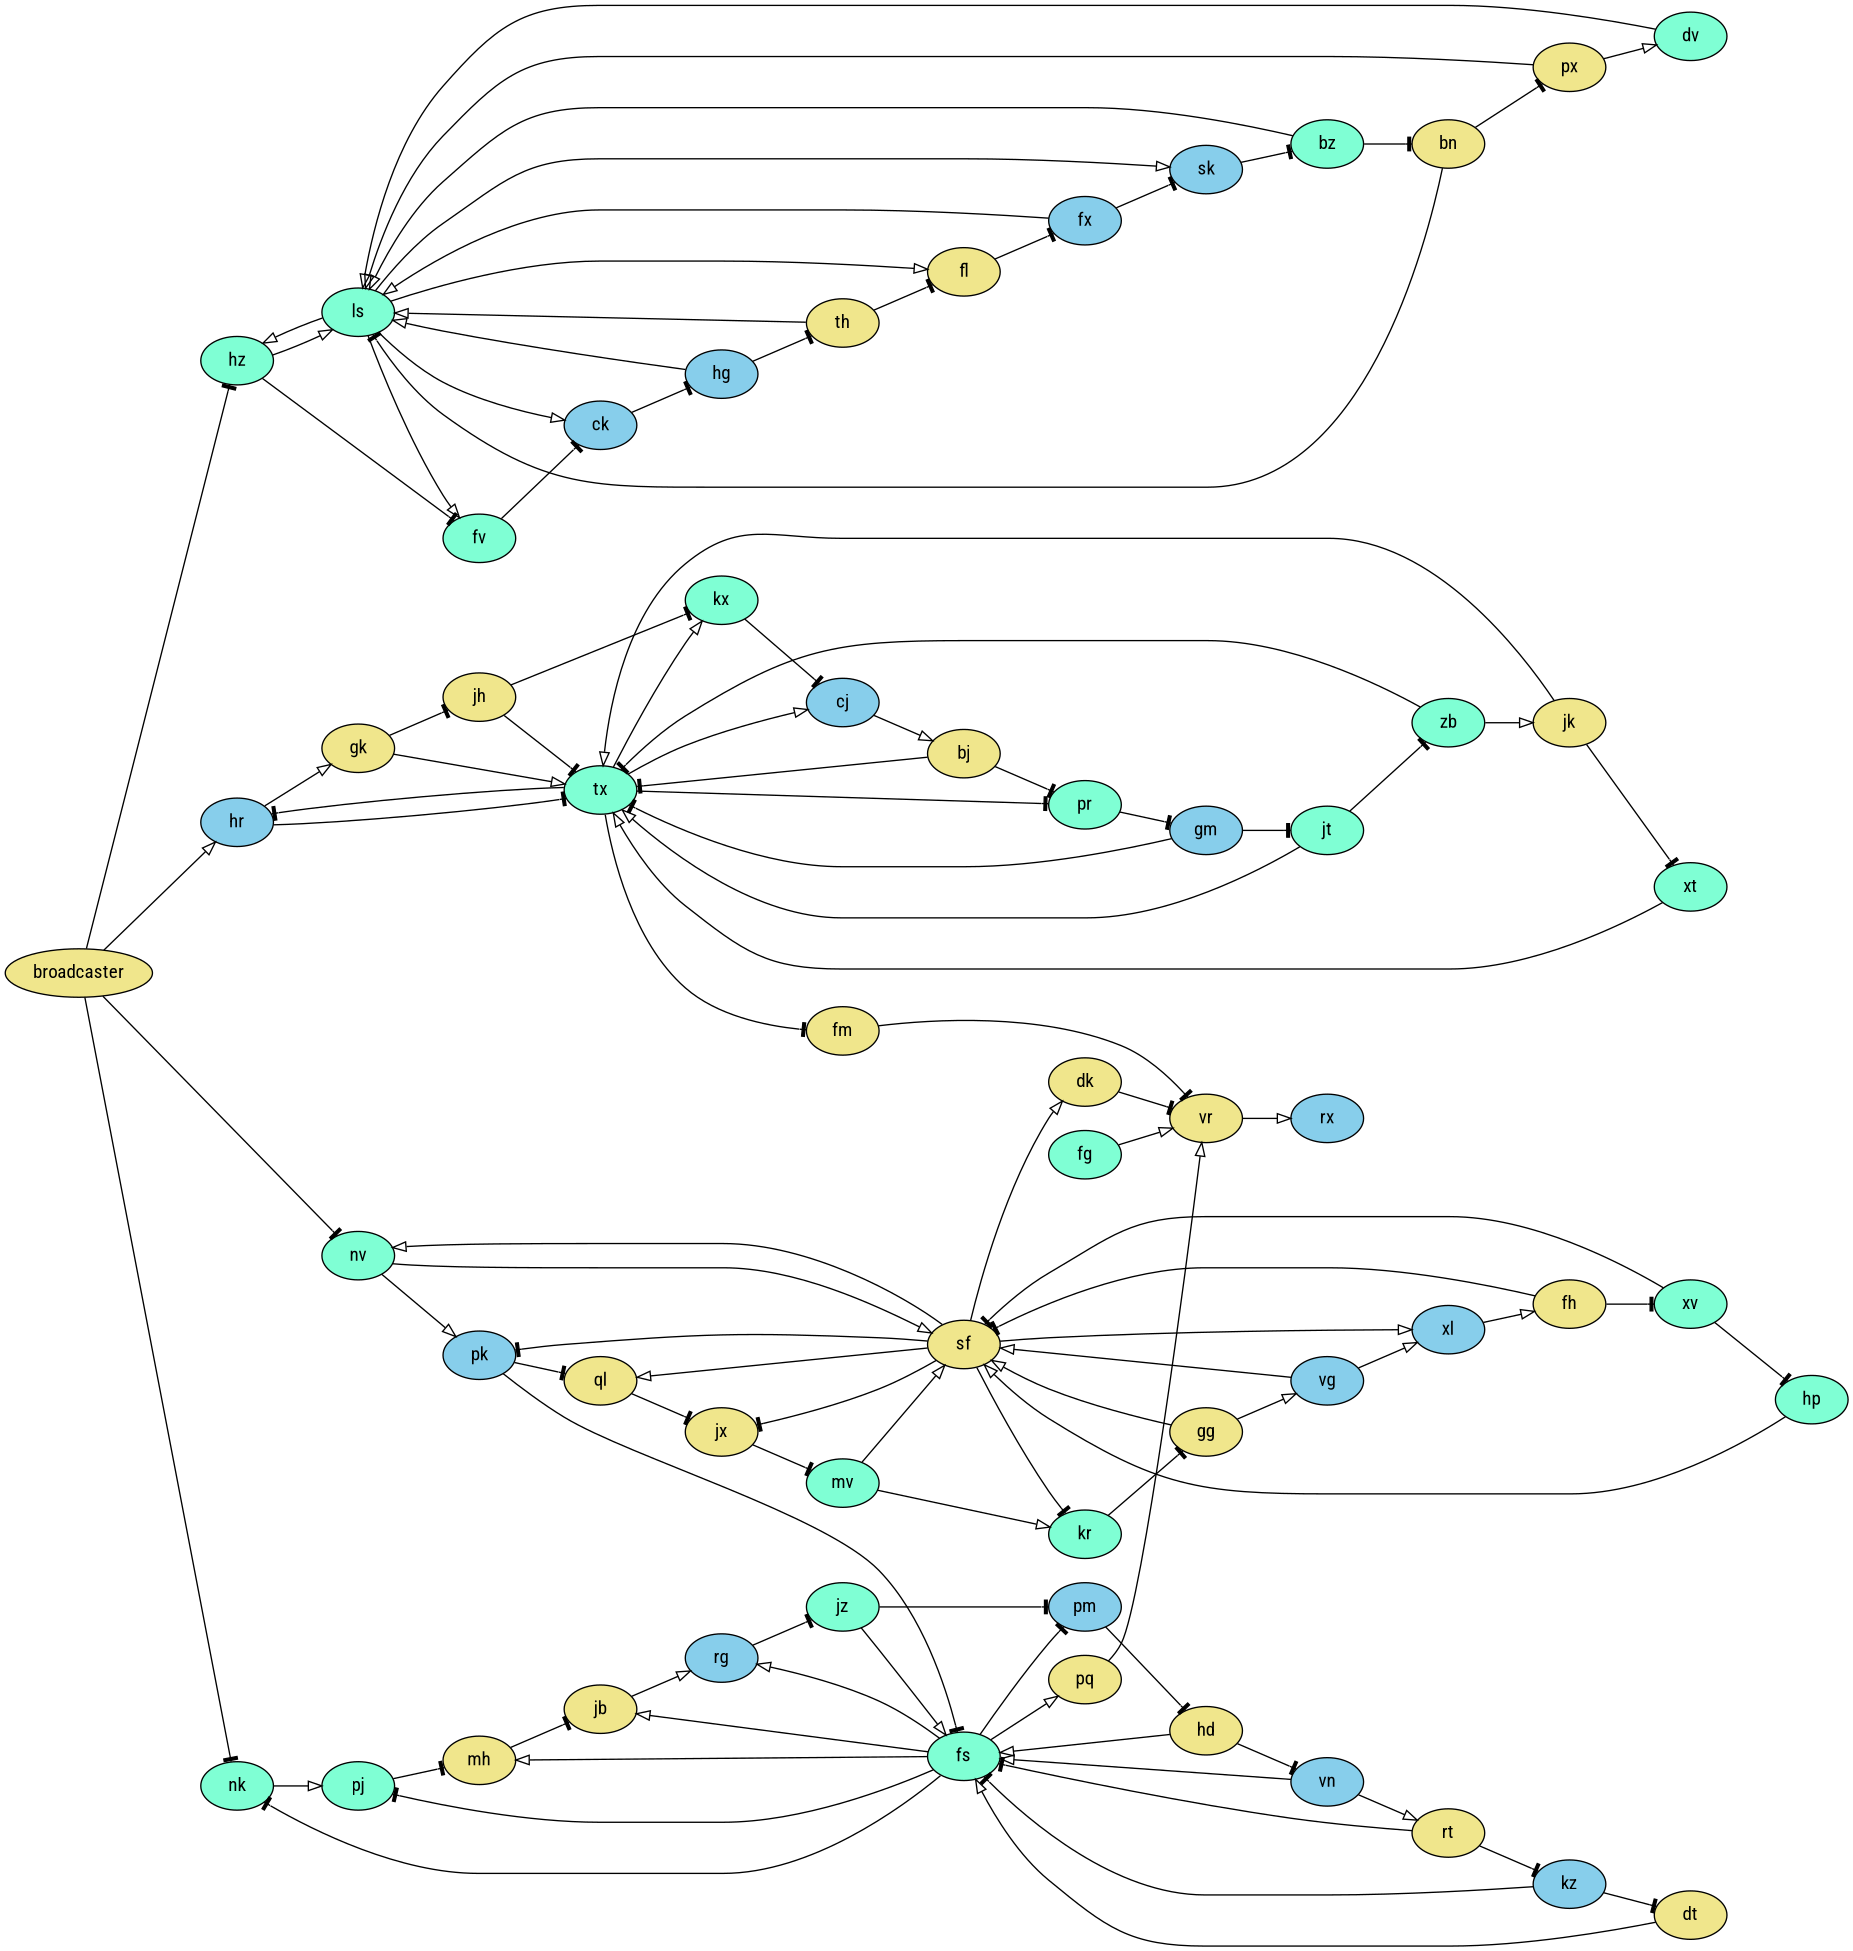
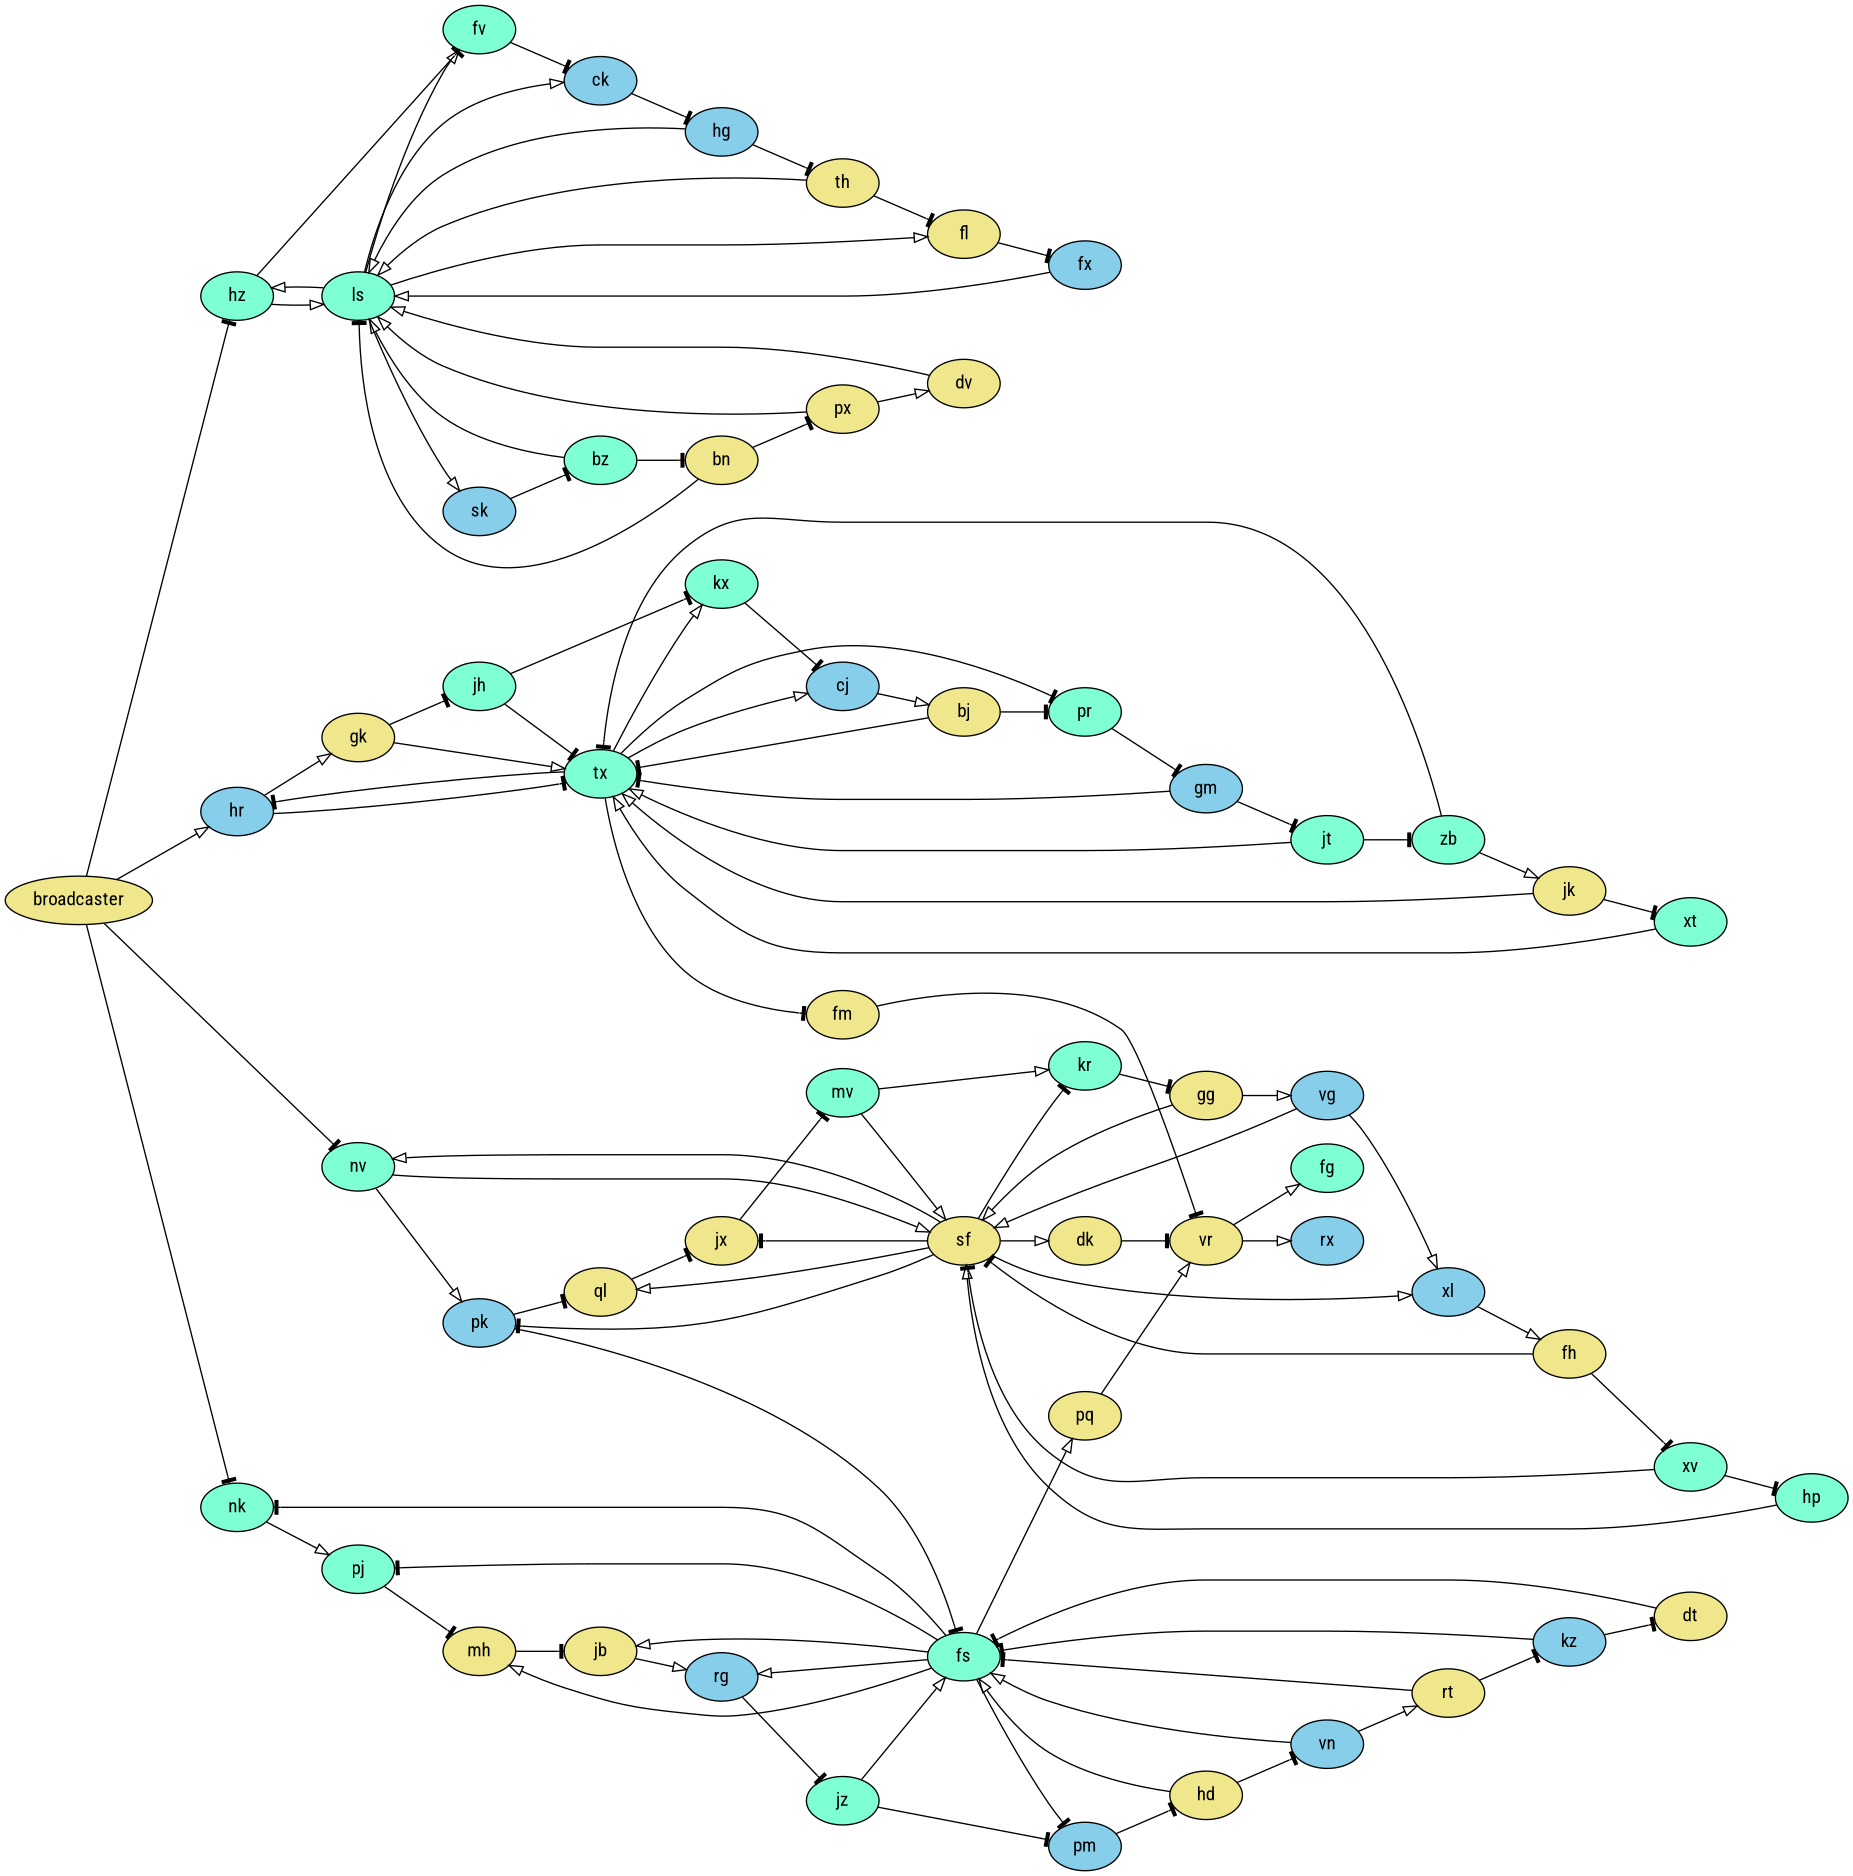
(1691, 36) -> (964, 384)
(1142, 197) -> none
(479, 697) -> (479, 686)
(1139, 1139) -> (1261, 1208)
(1288, 1946) -> (1324, 1580)
